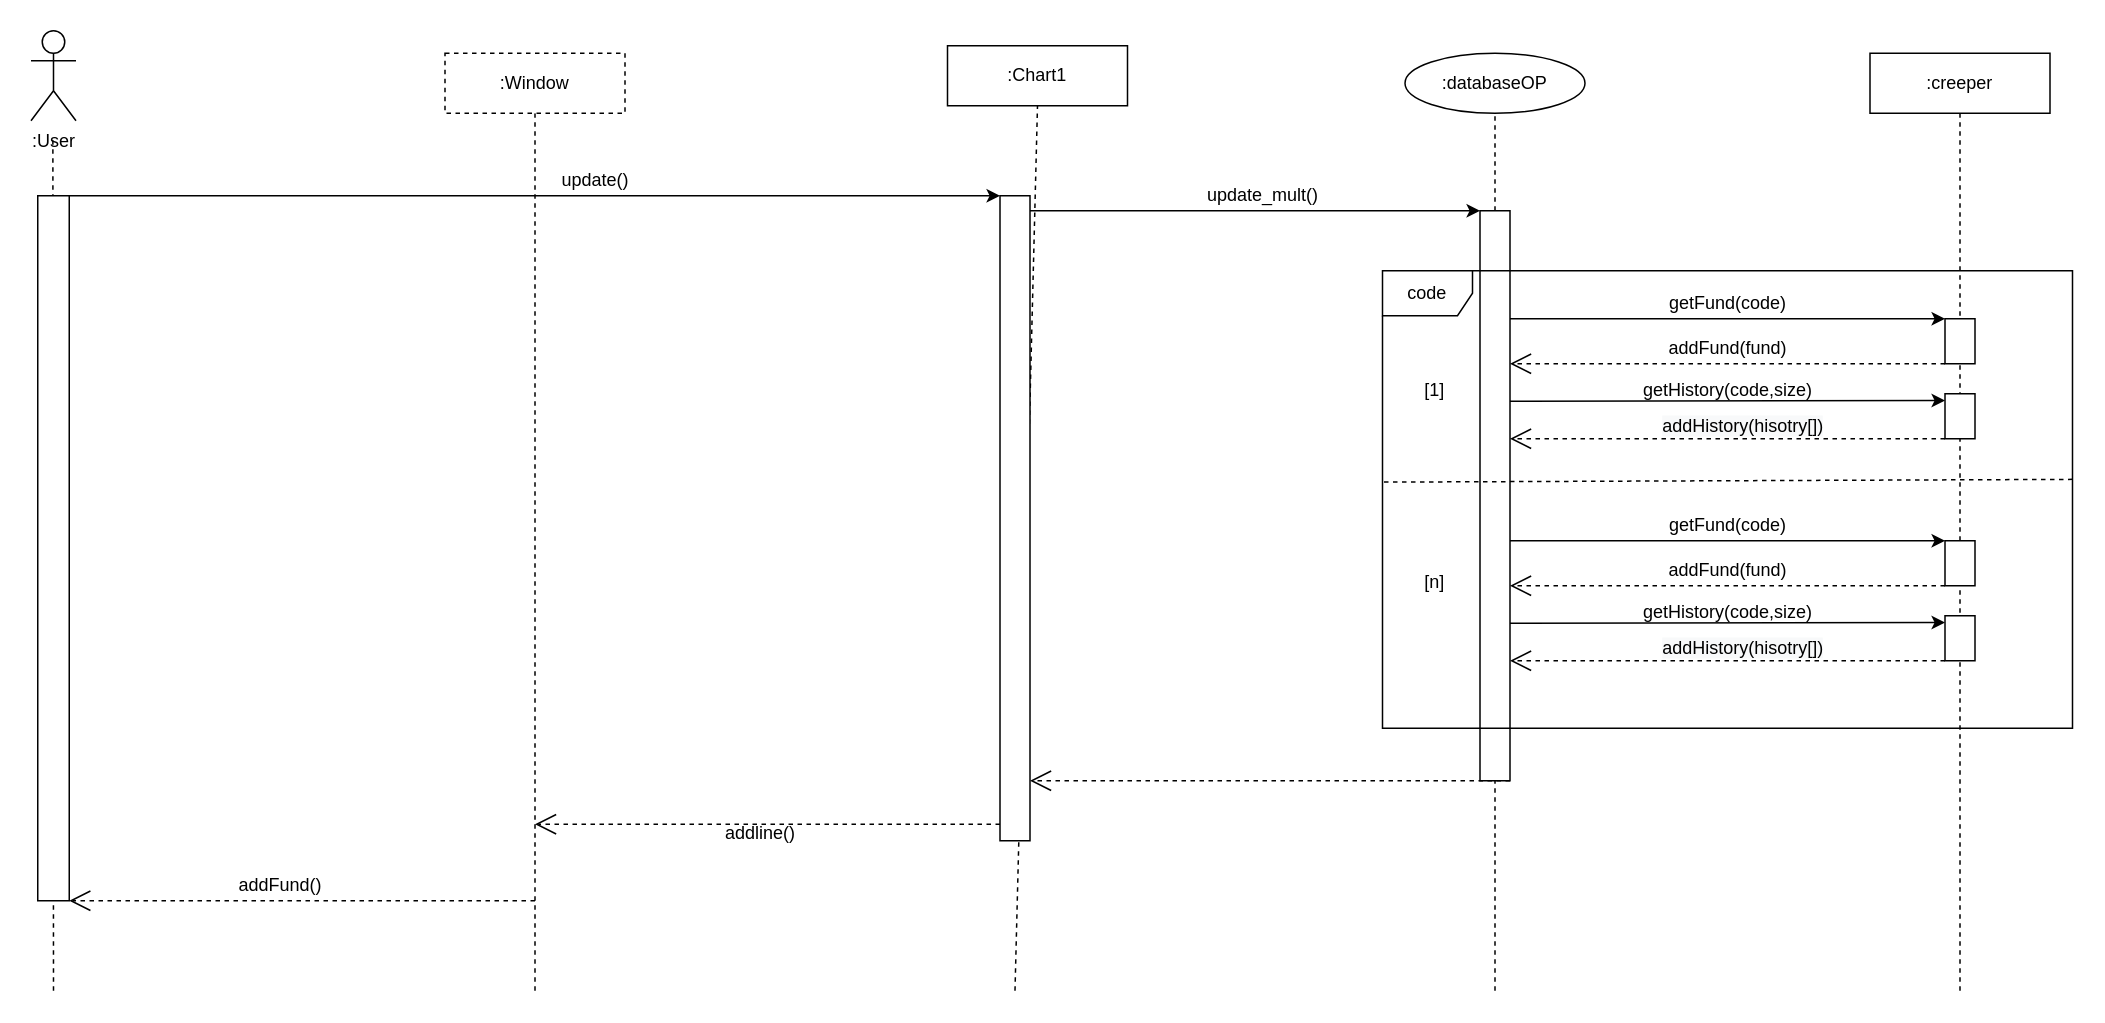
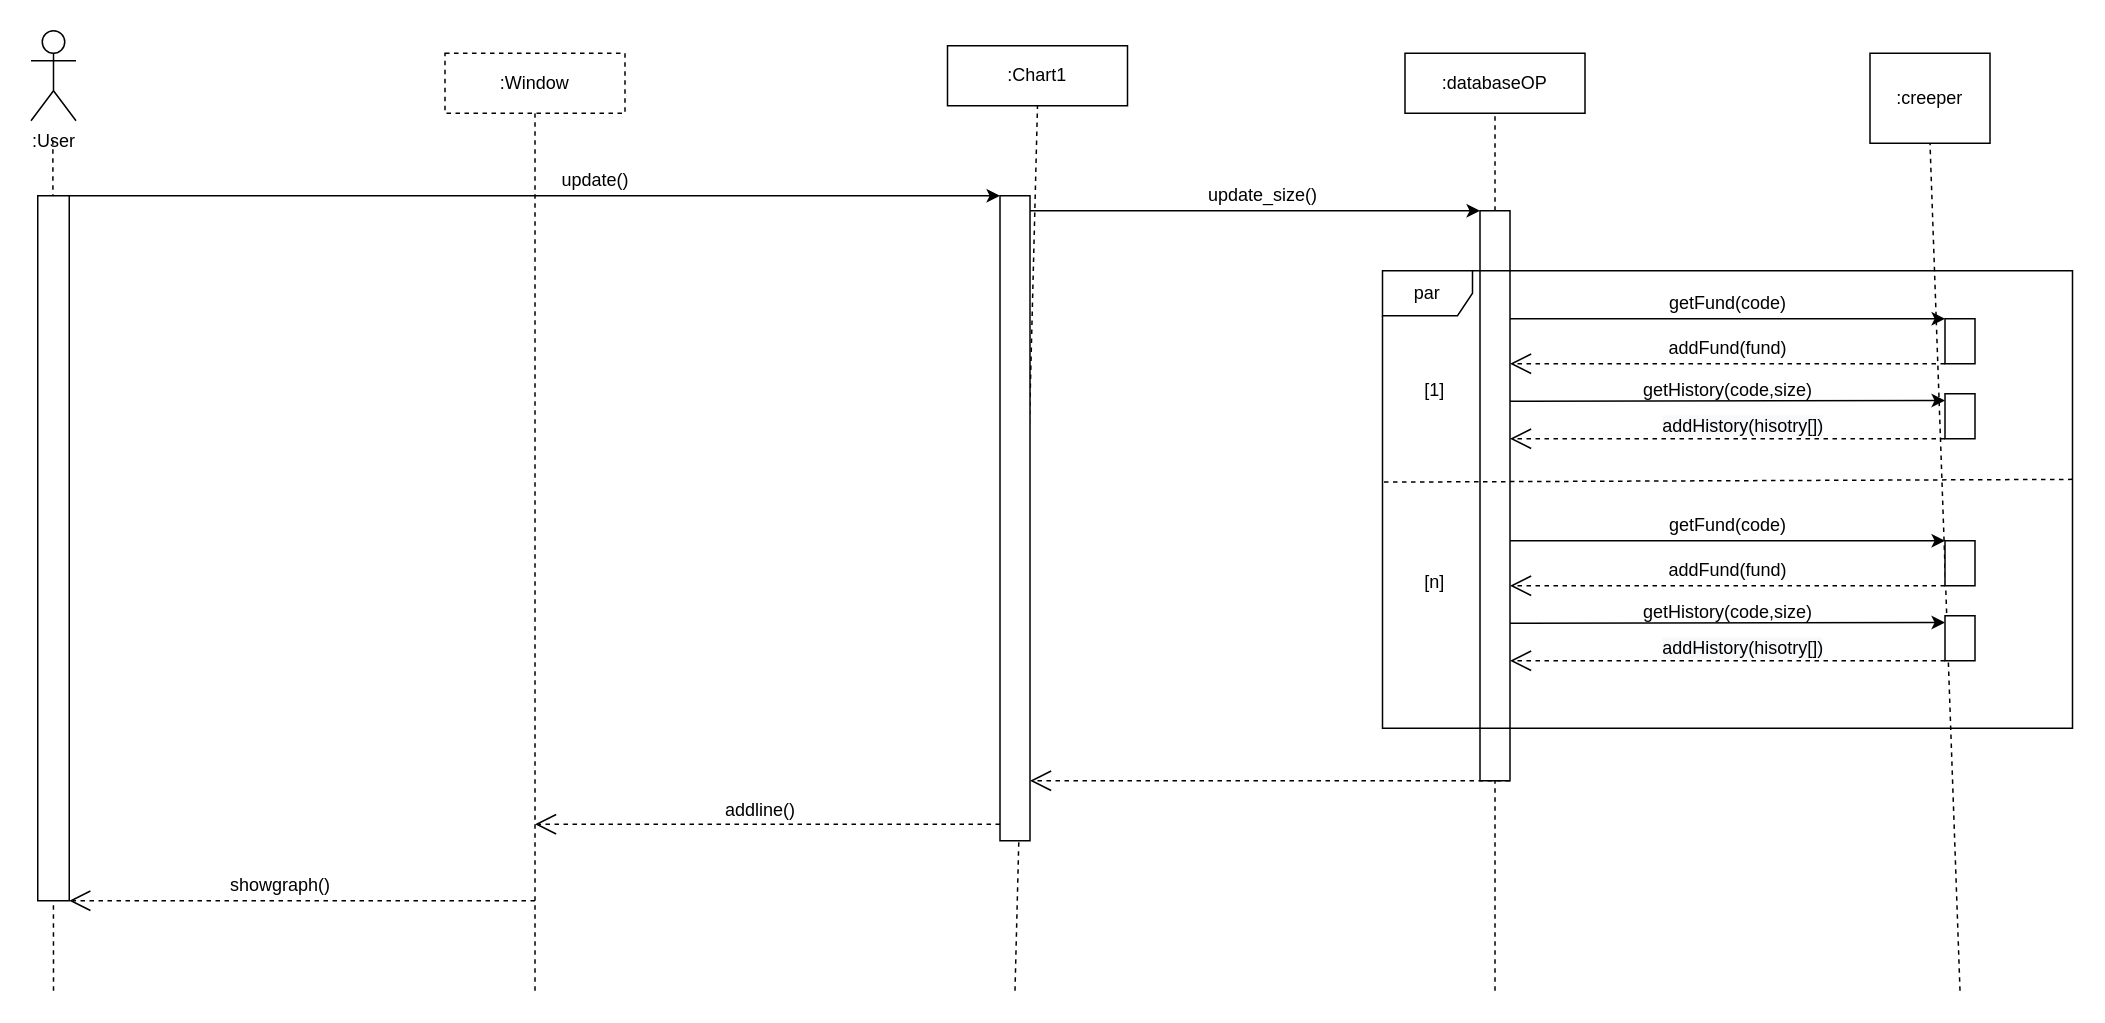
(1495, 83) -> (1495, 83)
(1960, 83) -> (1930, 98)
(1263, 196) -> (1263, 196)
(1427, 293) -> (1427, 293)
(760, 833) -> (760, 811)
(281, 886) -> (281, 886)
